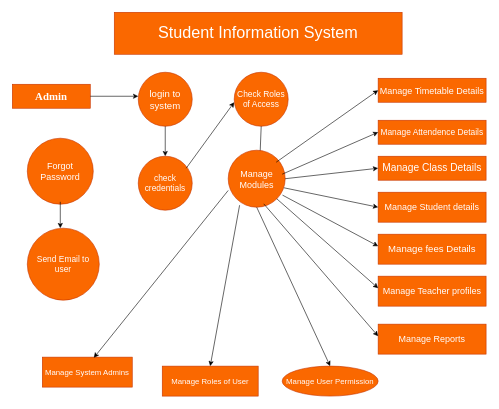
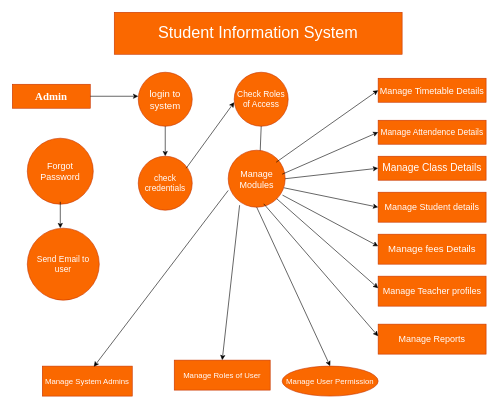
(87, 372) -> (87, 381)
(210, 381) -> (222, 375)
